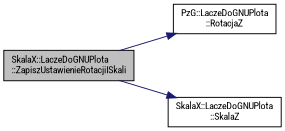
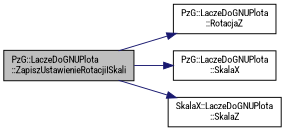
(69, 66) -> (69, 66)
none -> (225, 66)
